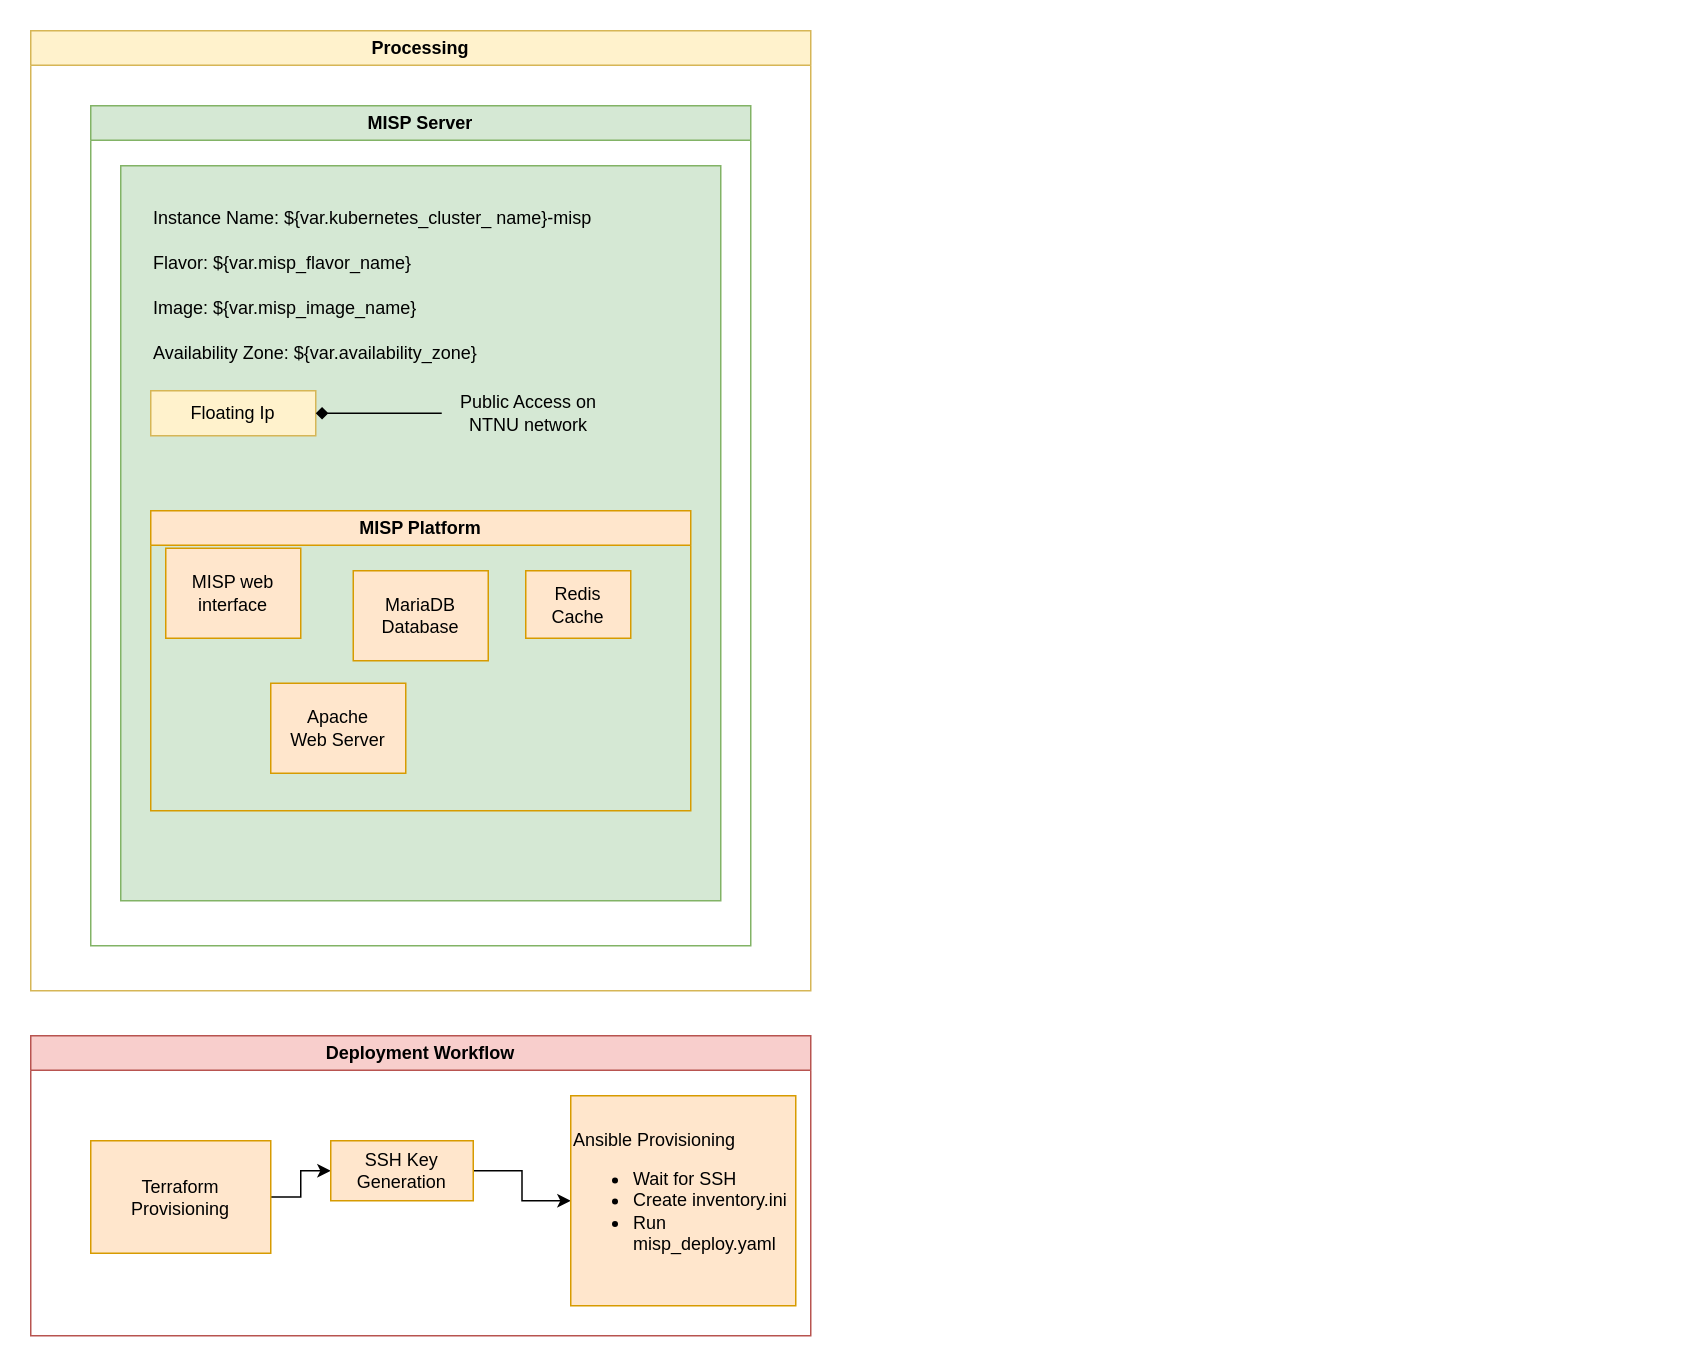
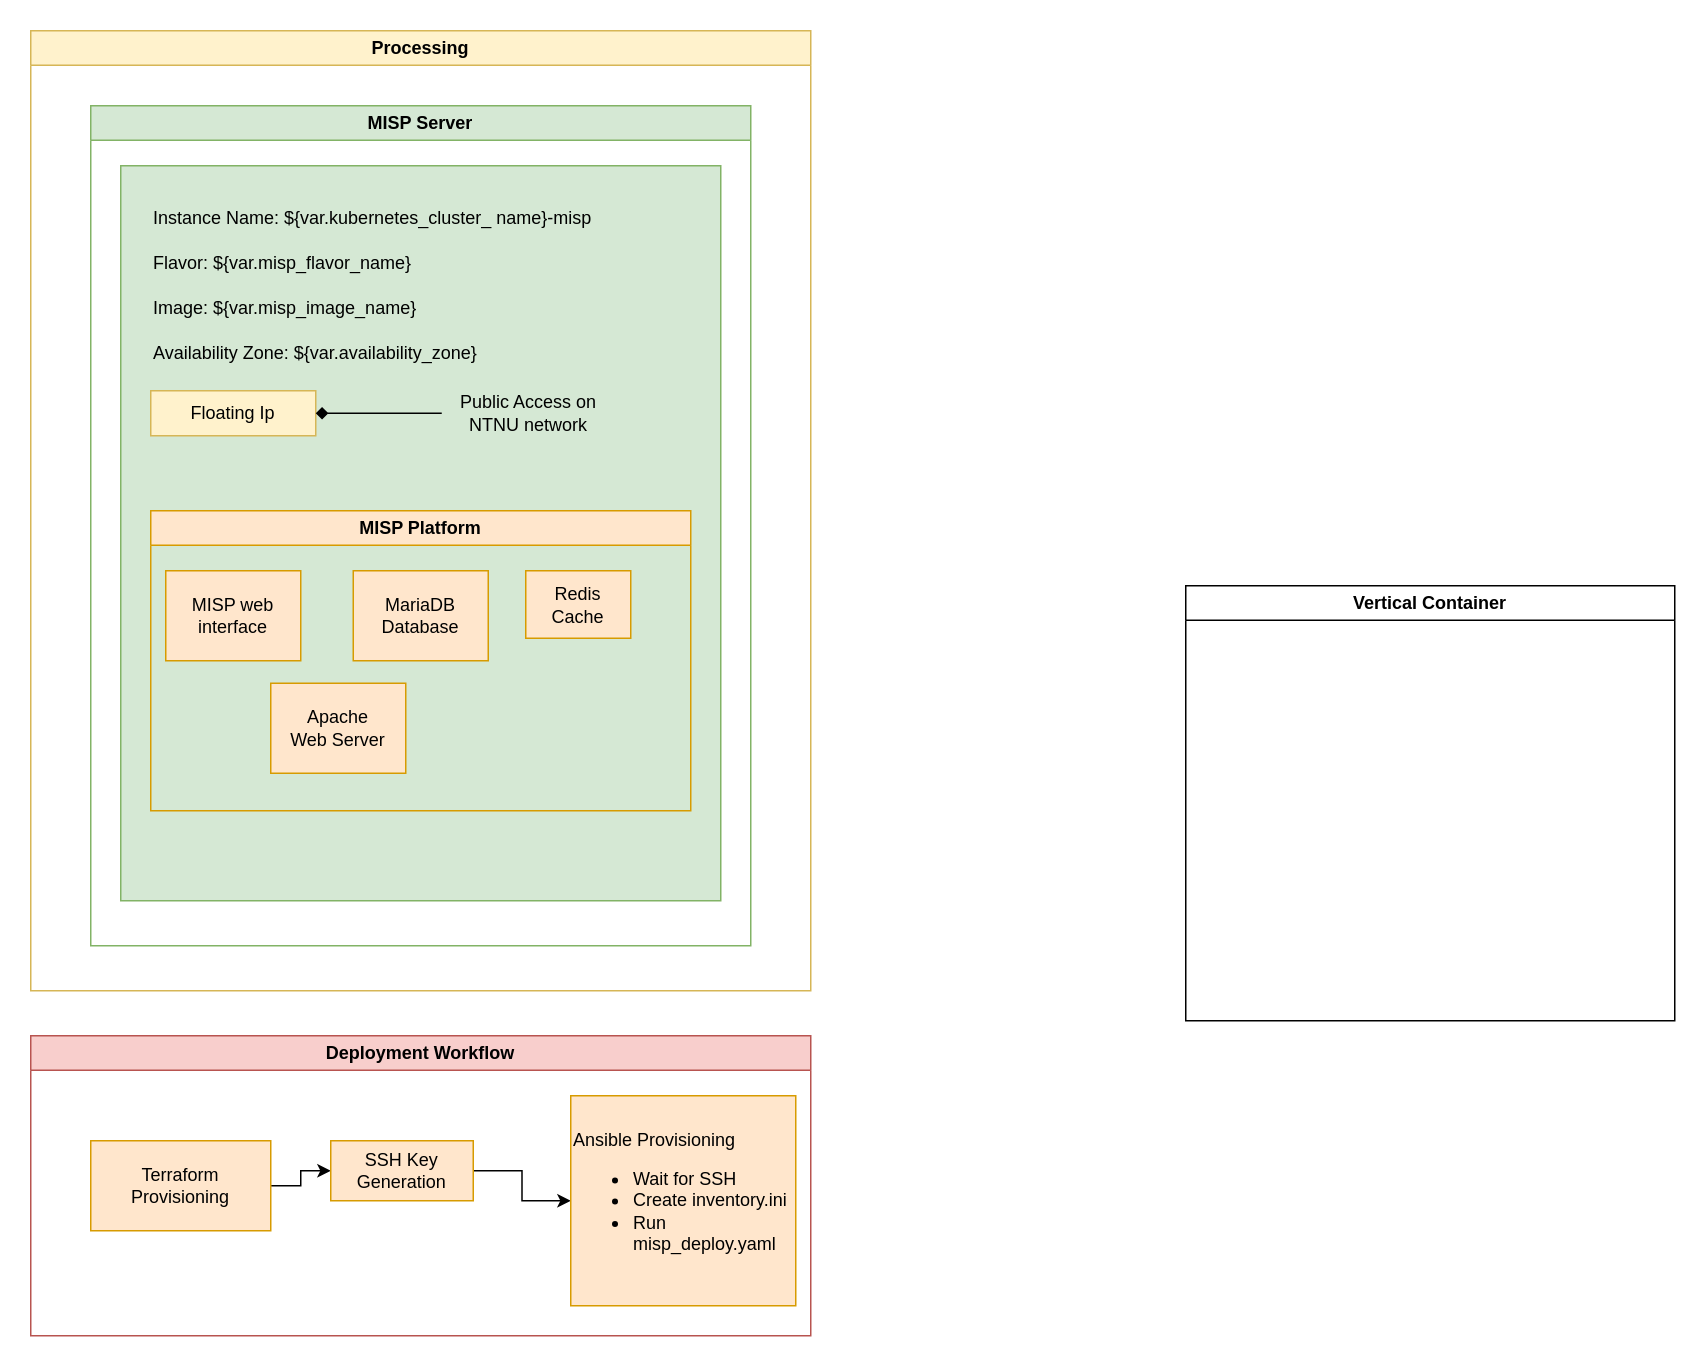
(233, 593) -> (233, 616)
none -> (1430, 803)
(181, 1197) -> (181, 1186)
